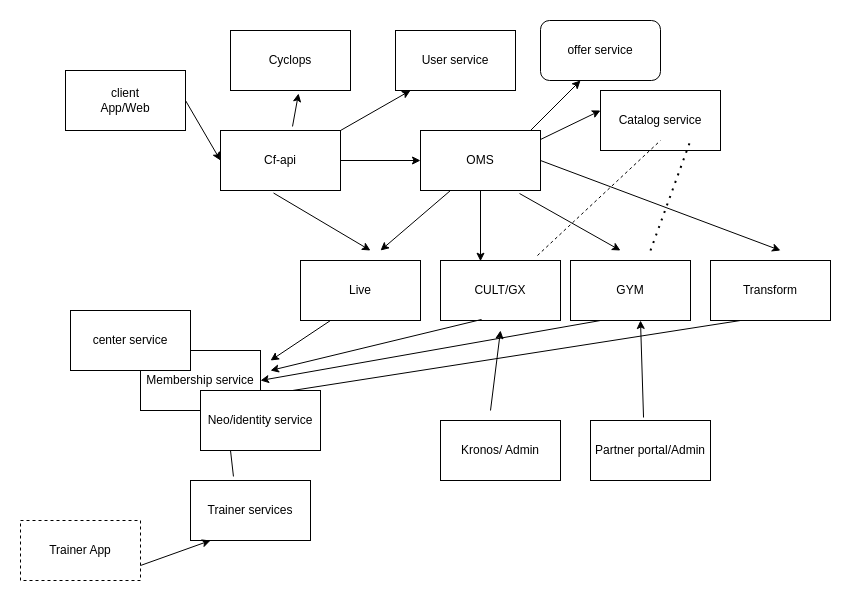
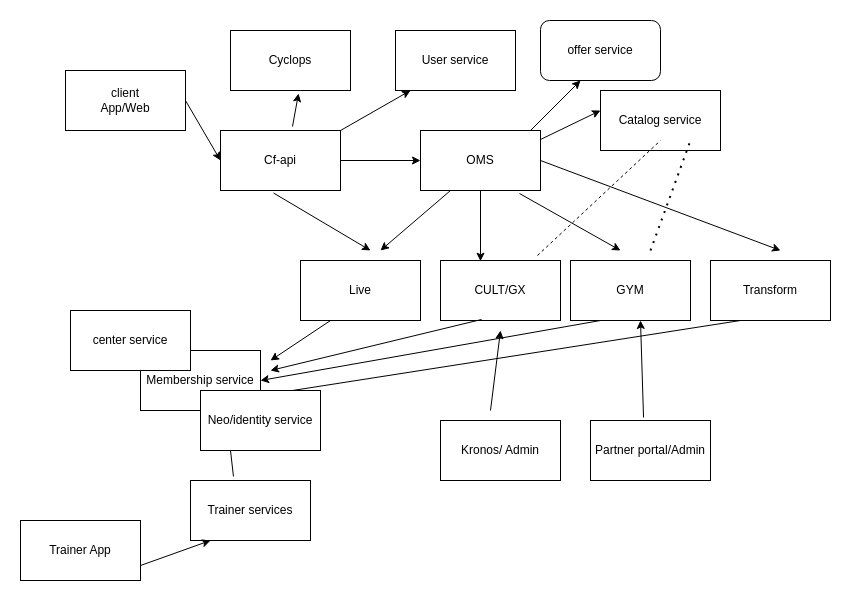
(81, 551) -> (81, 551)
